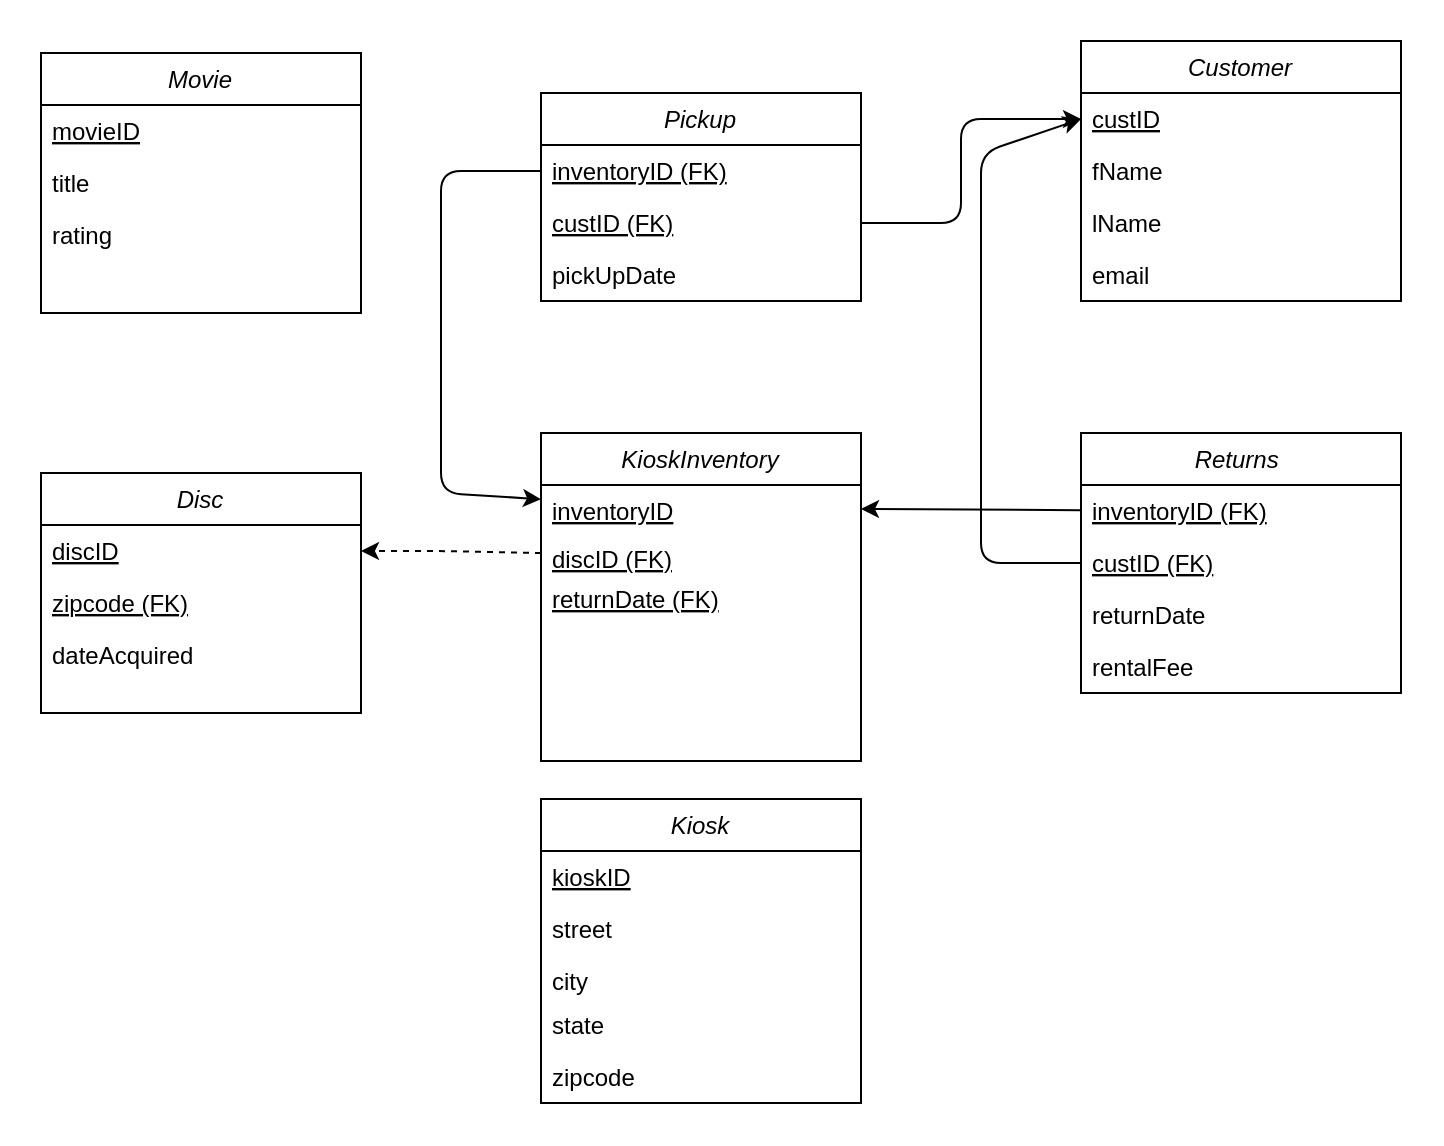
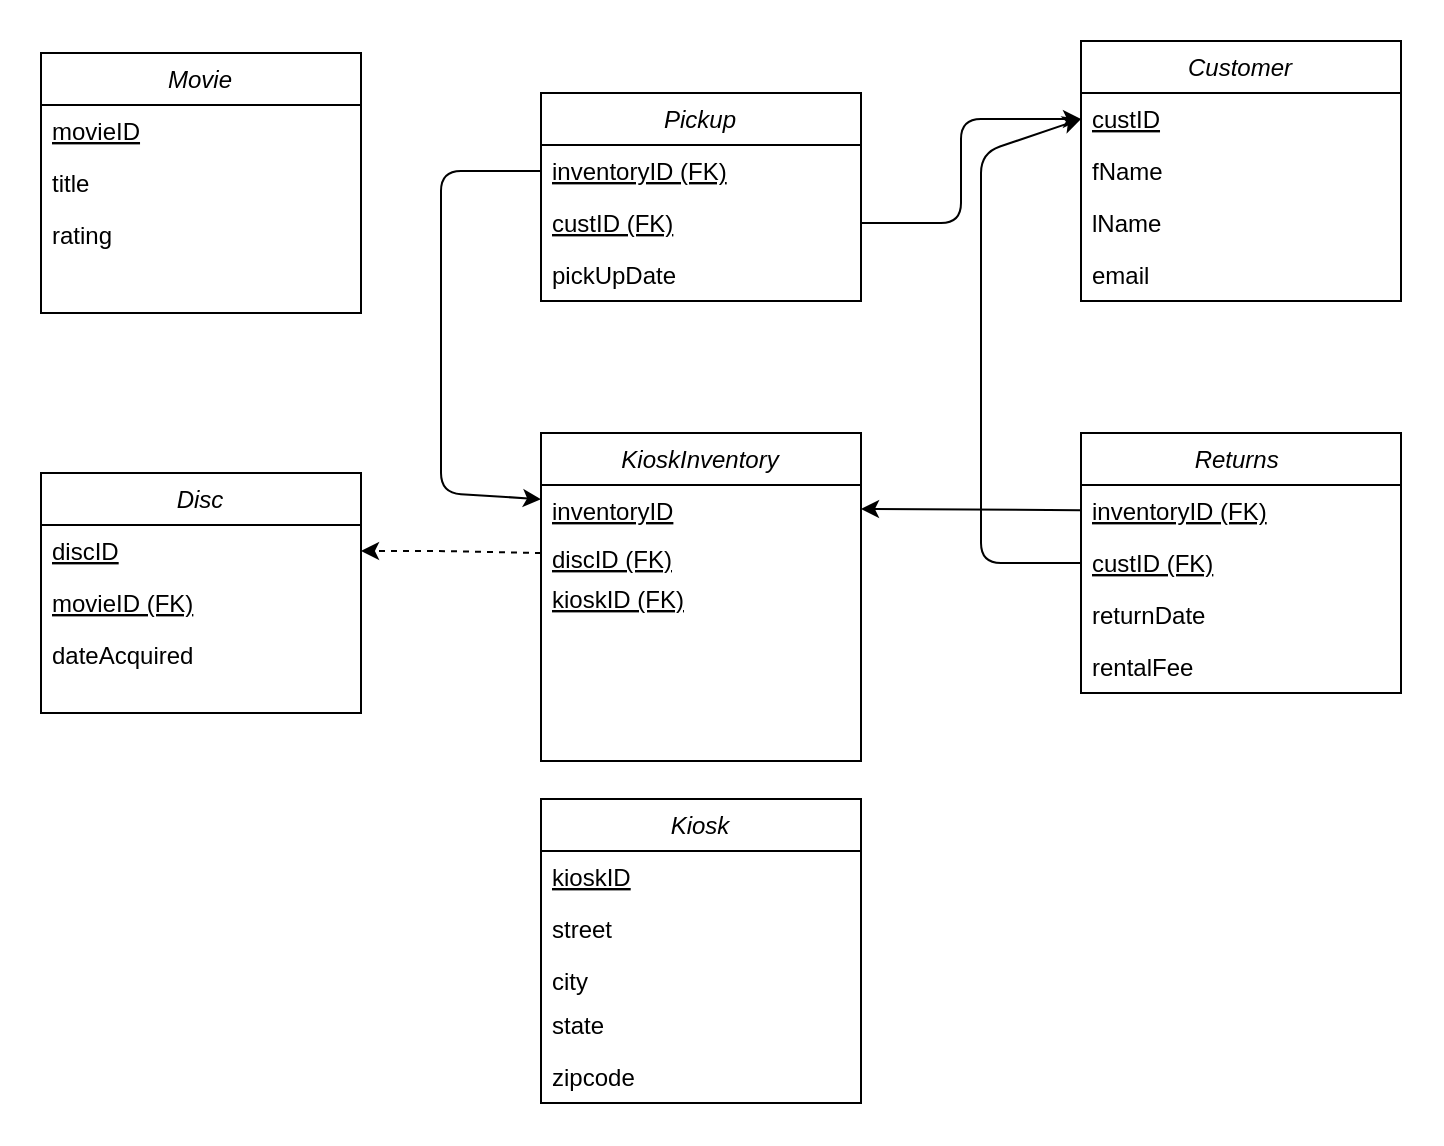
(650, 600) -> (626, 600)
(126, 604) -> (126, 604)
